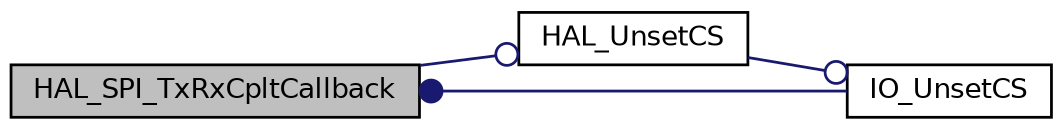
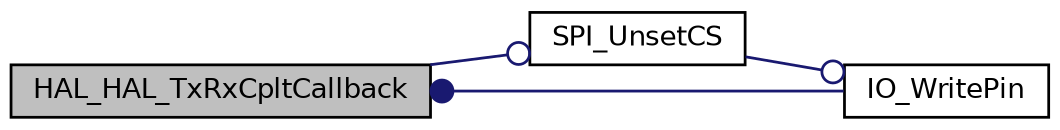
(633, 39) -> (637, 39)
(215, 91) -> (221, 91)
(949, 91) -> (947, 91)
